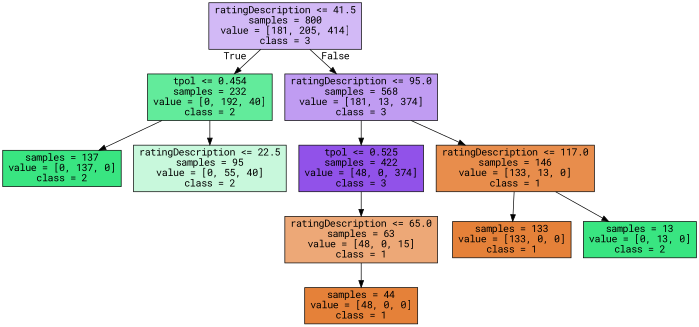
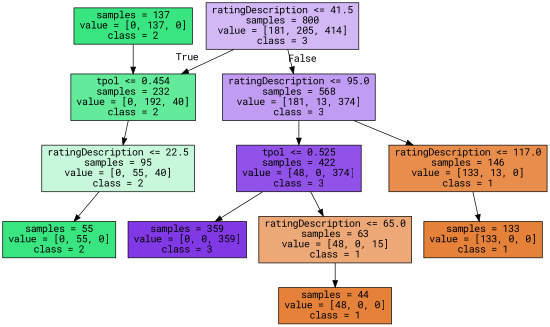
(134, 134) -> (133, 56)
none -> (59, 240)
none -> (187, 240)
(640, 240) -> none
